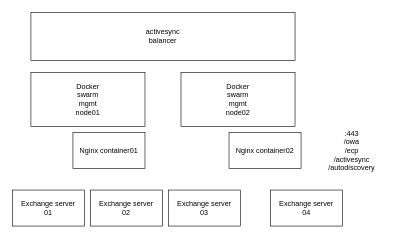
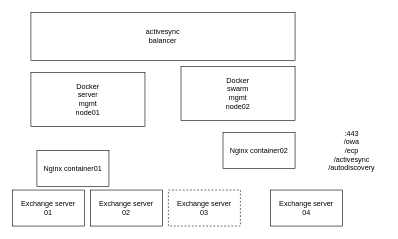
(88, 99) -> (88, 99)
(238, 99) -> (238, 93)
(109, 150) -> (73, 168)
(265, 150) -> (259, 150)
(204, 208) -> (204, 208)
